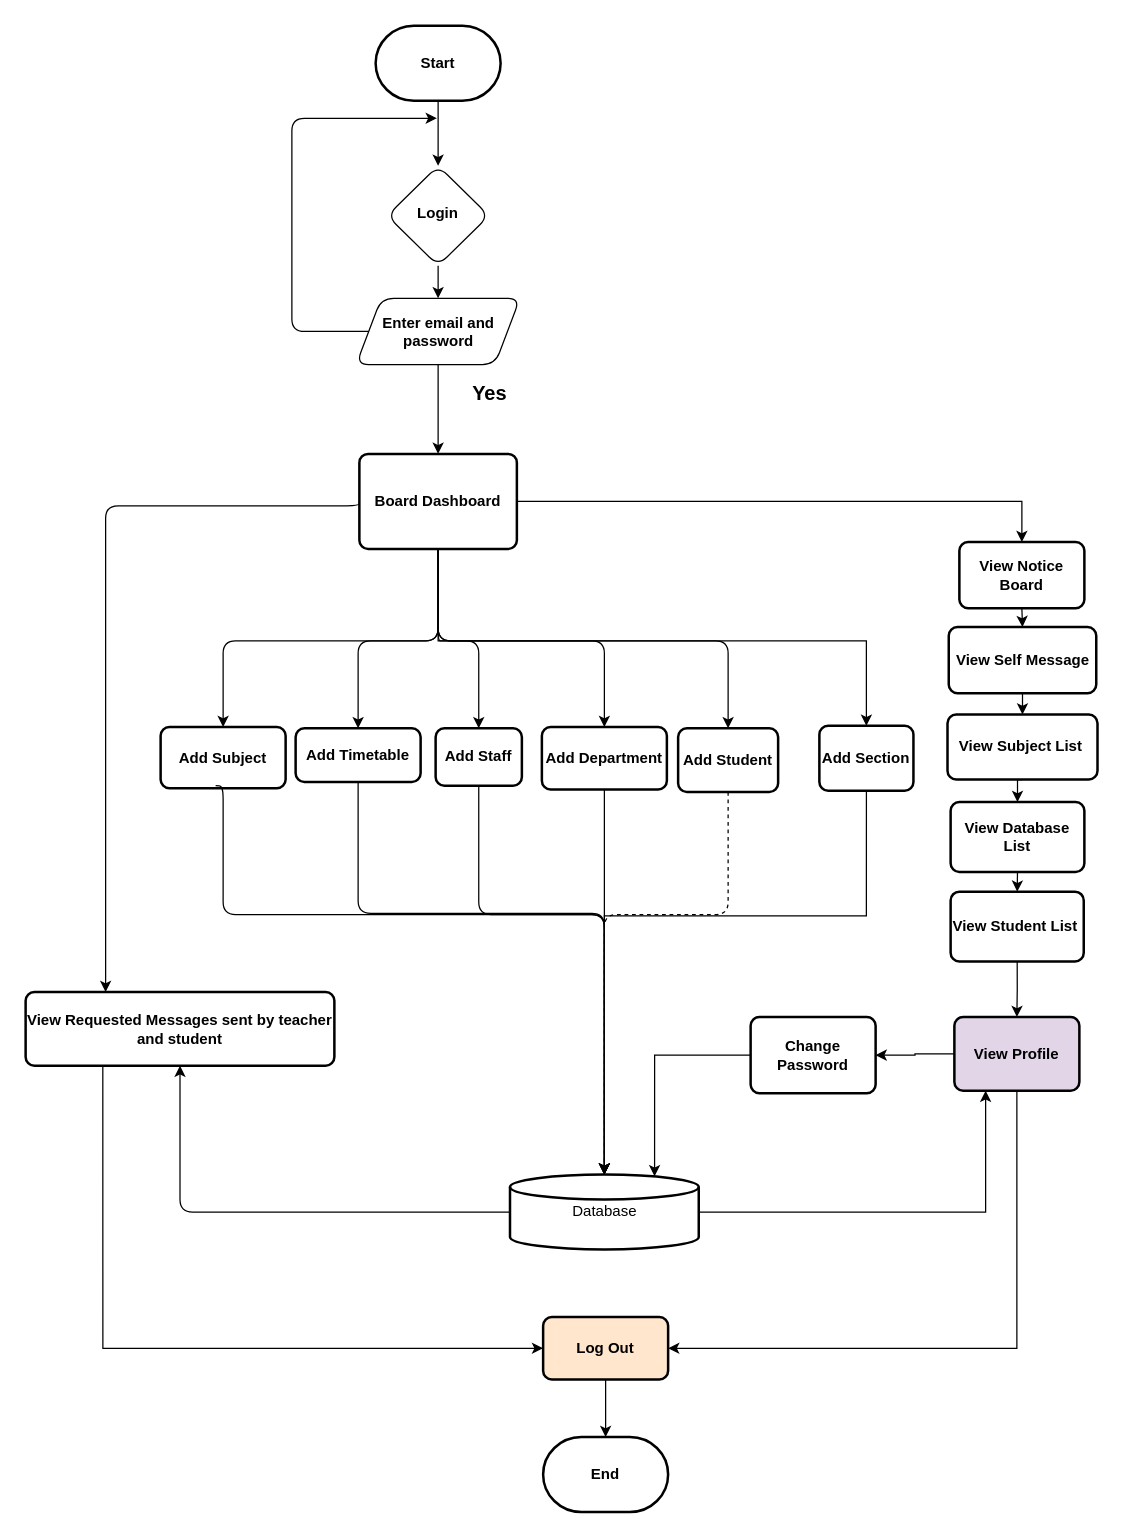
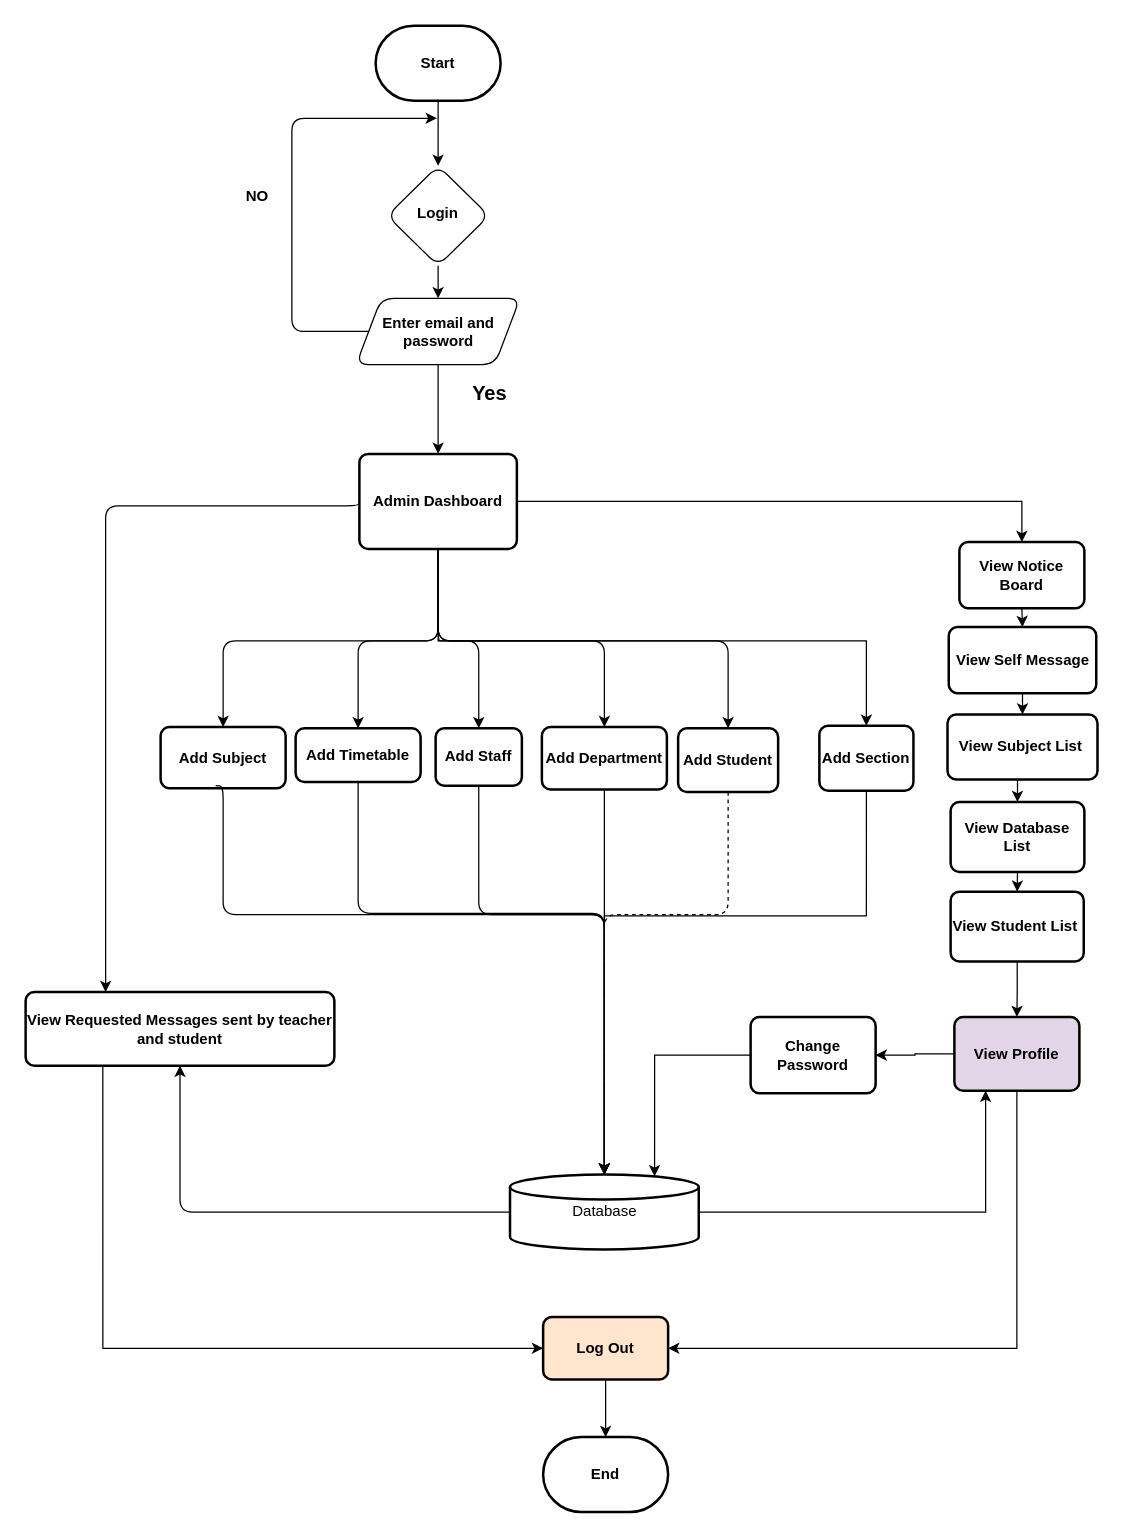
none -> (257, 197)
(438, 502) -> (438, 502)
